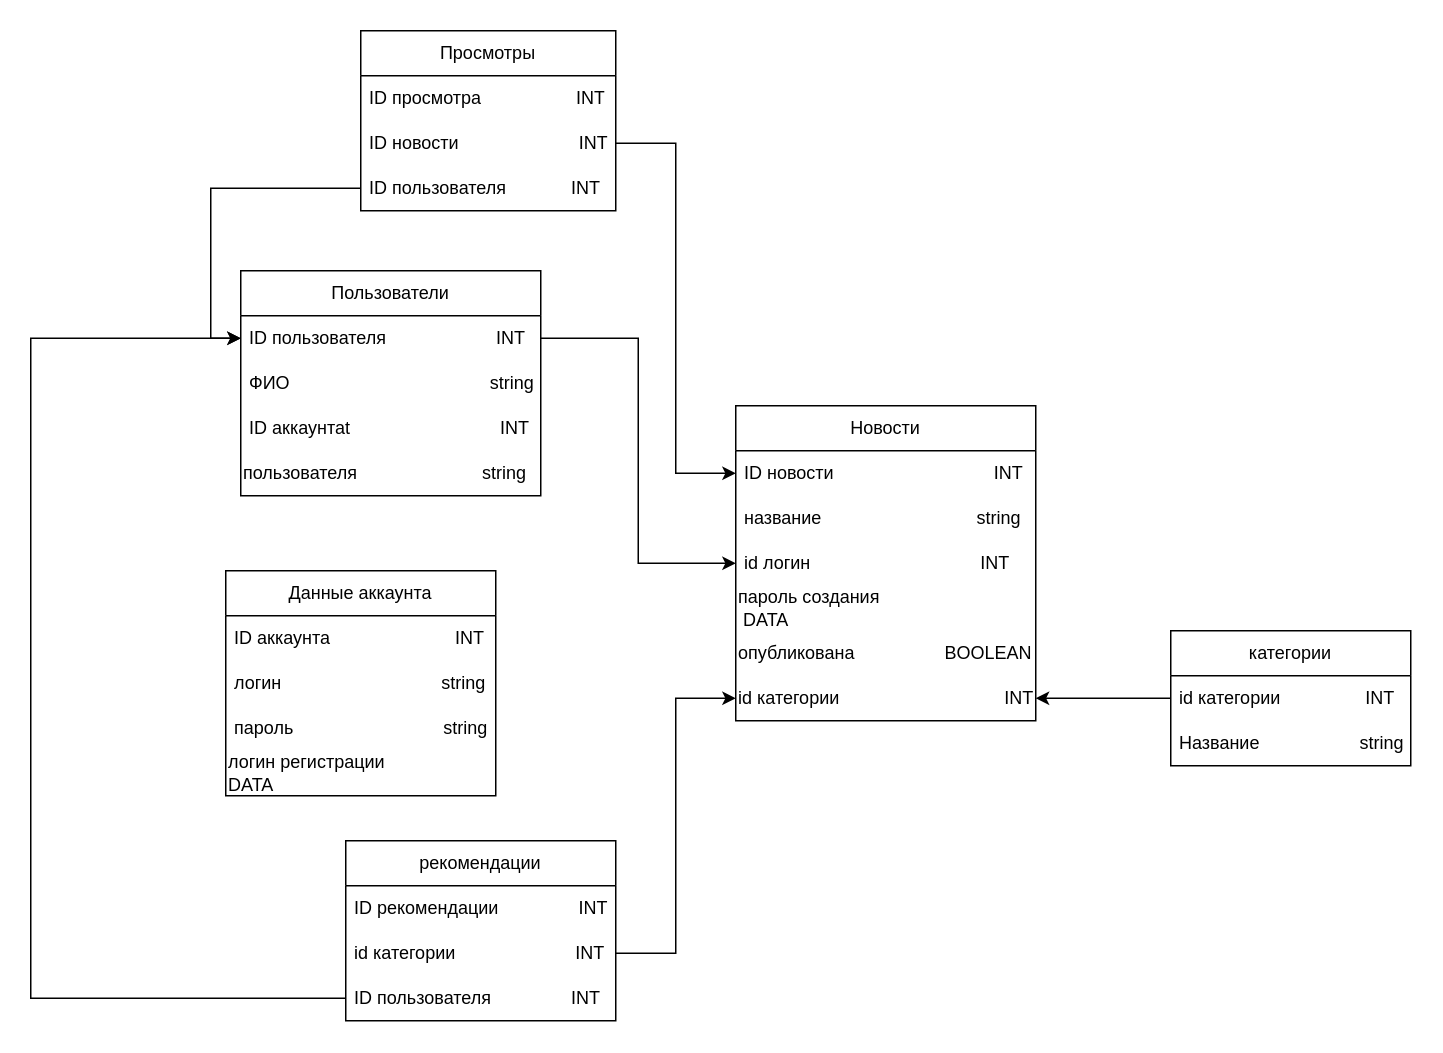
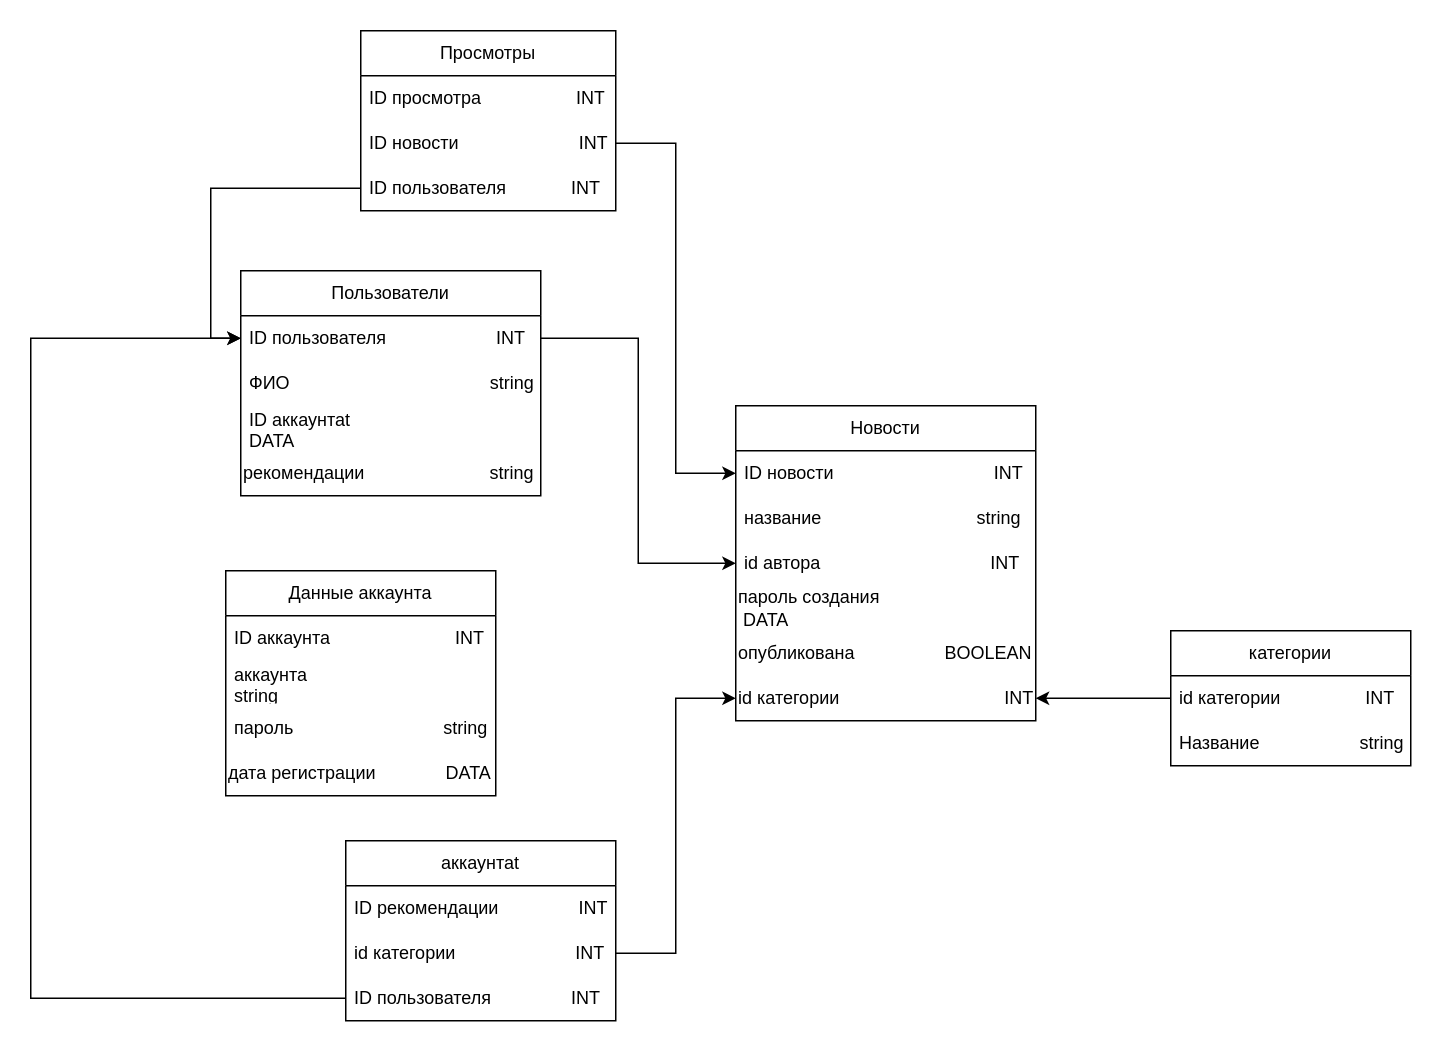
(392, 428) -> (392, 428)
(392, 473) -> (392, 473)
(887, 563) -> (887, 563)
(362, 683) -> (362, 683)
(362, 773) -> (362, 773)
(481, 863) -> (481, 863)
